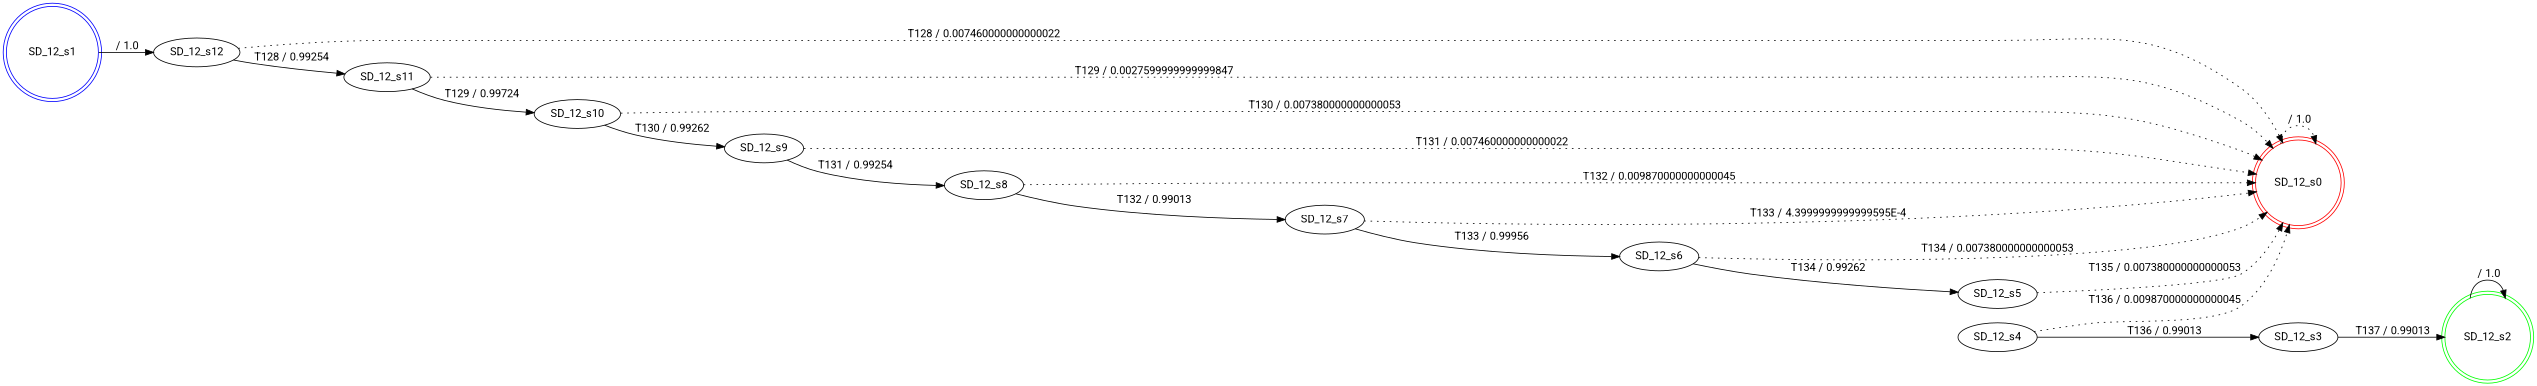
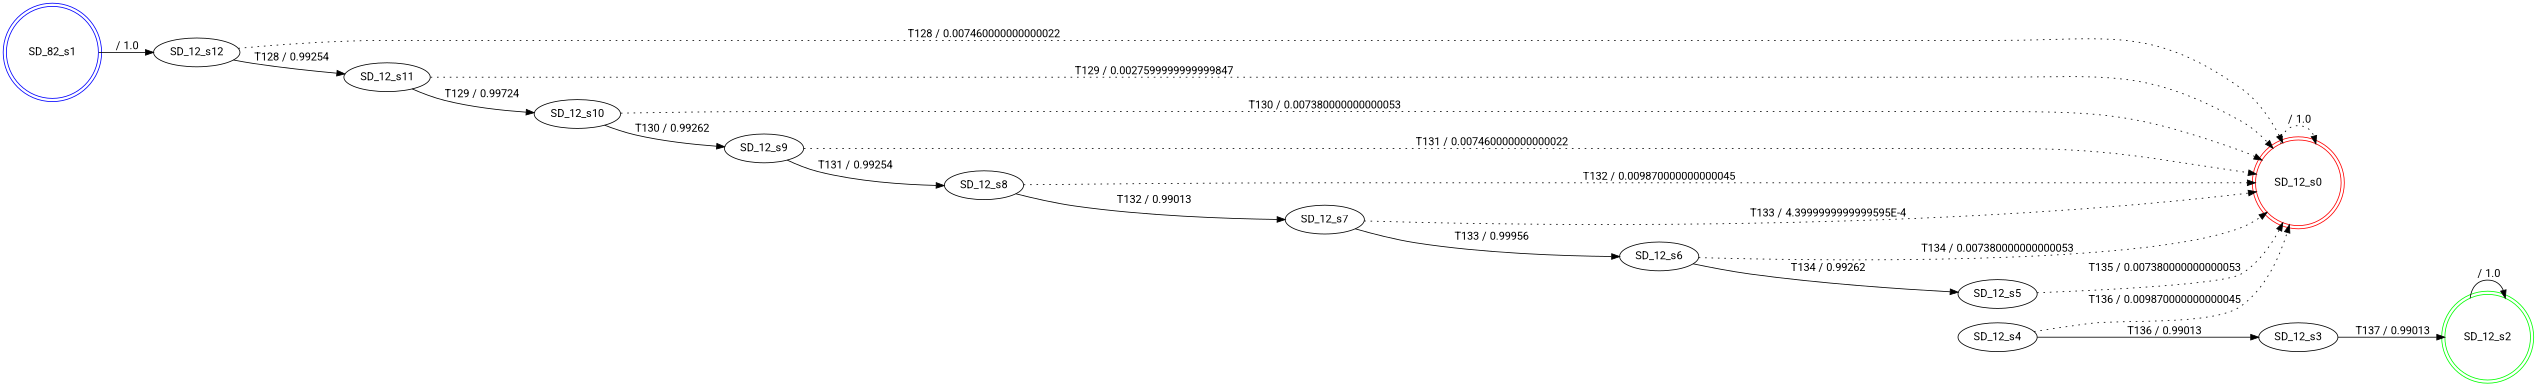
(52, 52) -> (52, 52)
